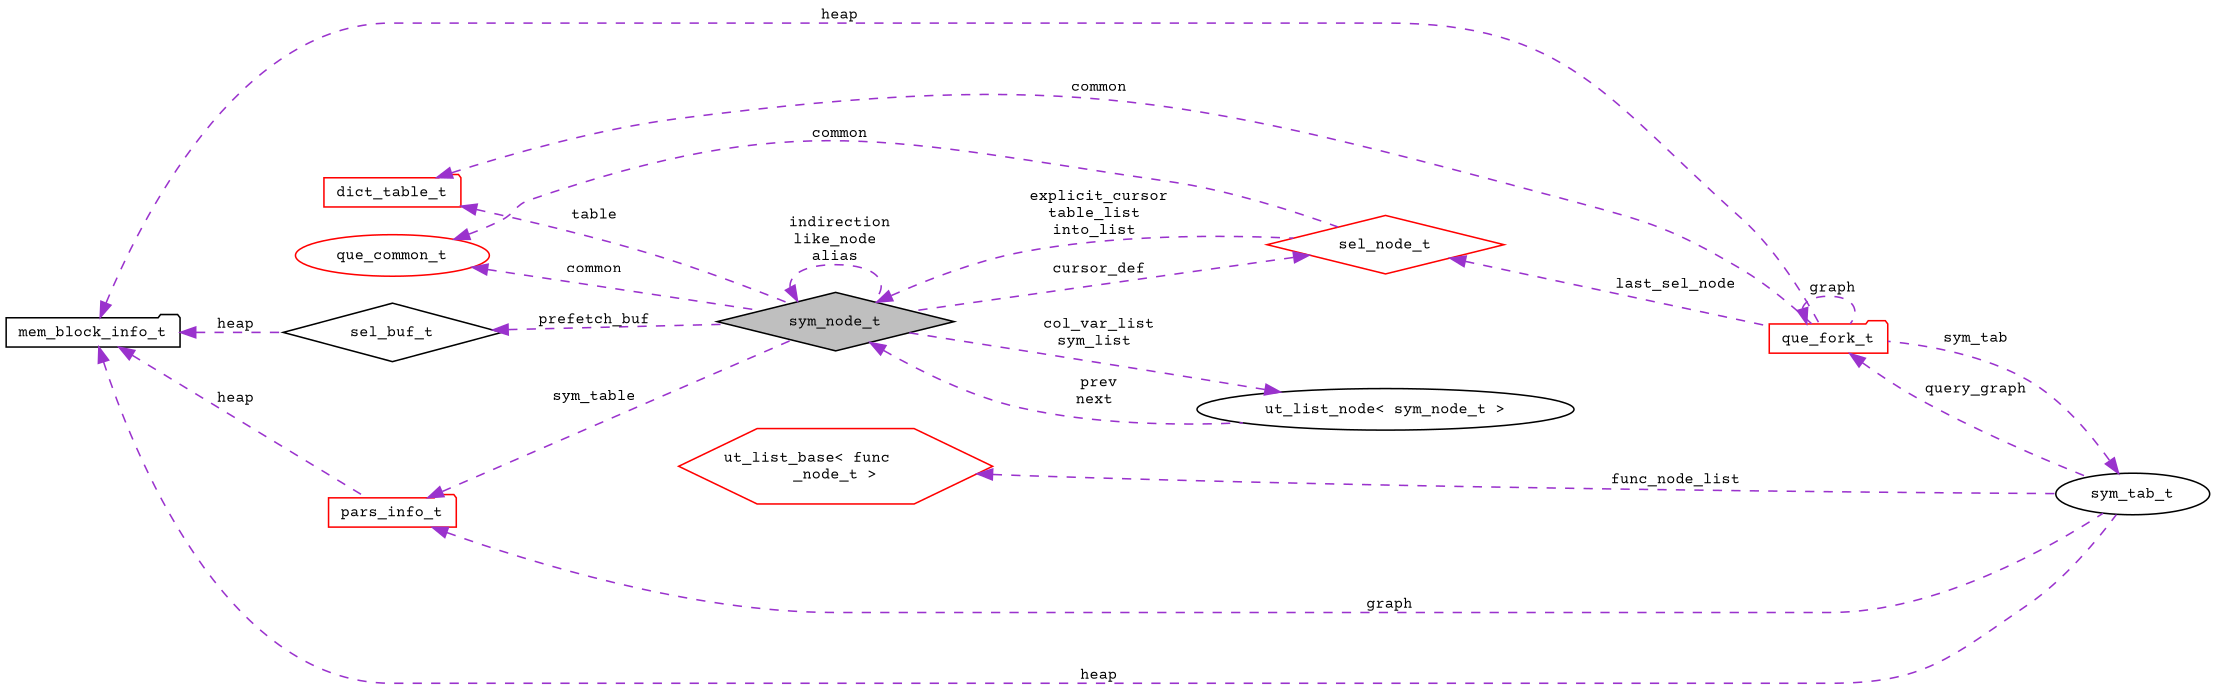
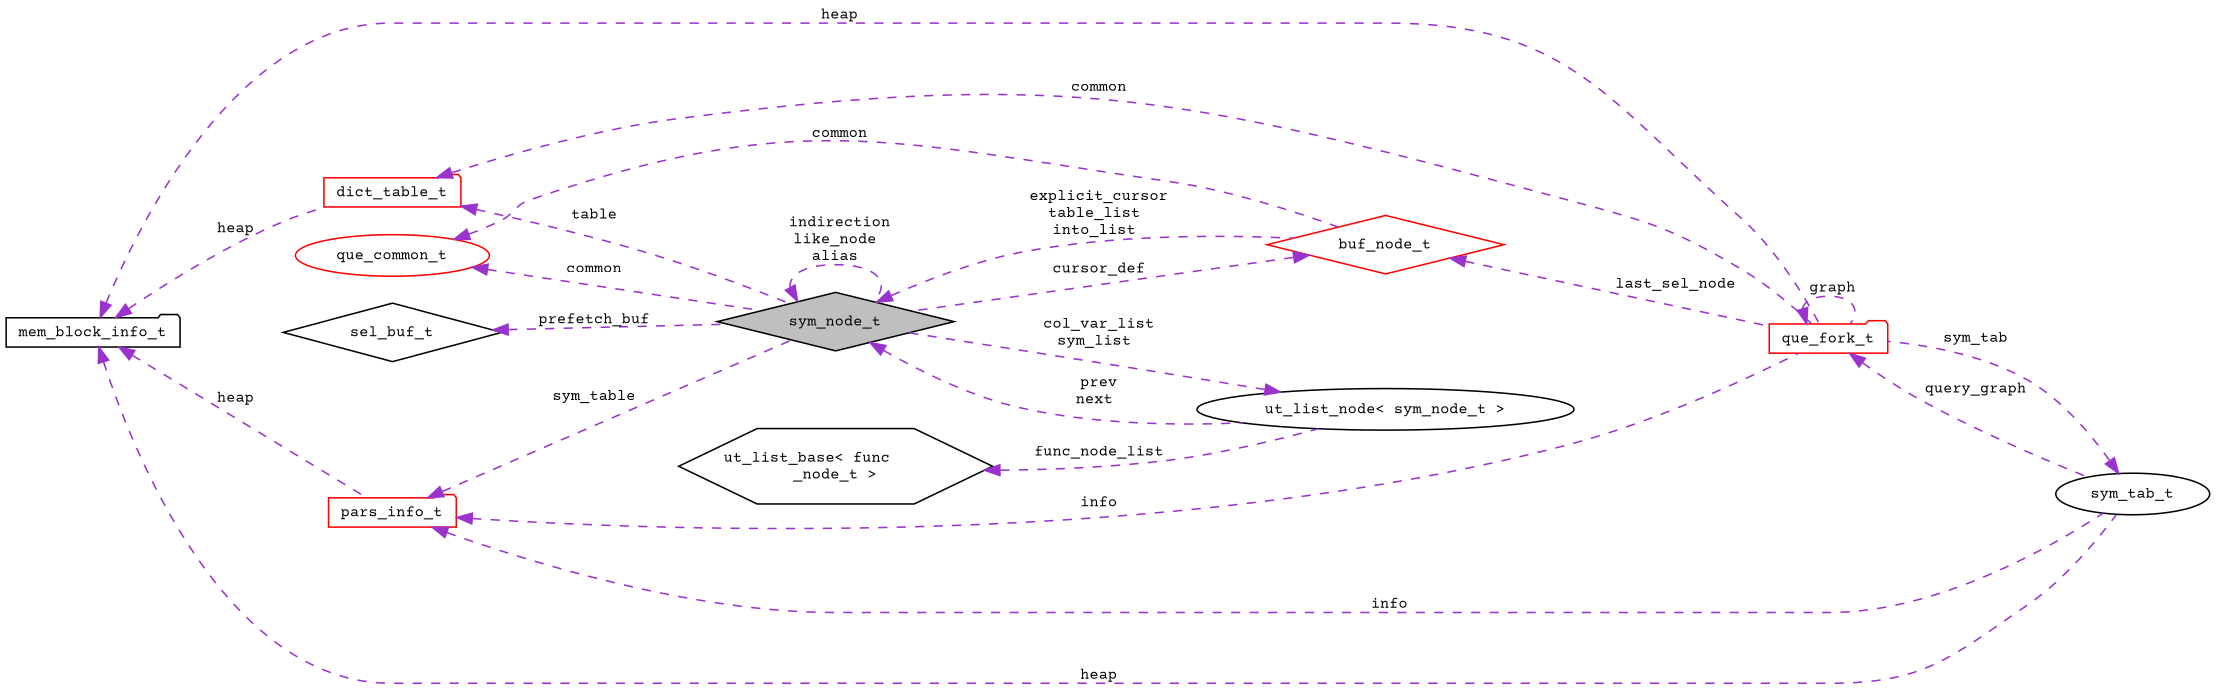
(1386, 245) -> (1386, 245)
(239, 332) -> (223, 251)
(836, 466) -> (836, 466)
(1524, 488) -> (1161, 461)
none -> (1147, 513)
(1386, 604) -> (1386, 604)
